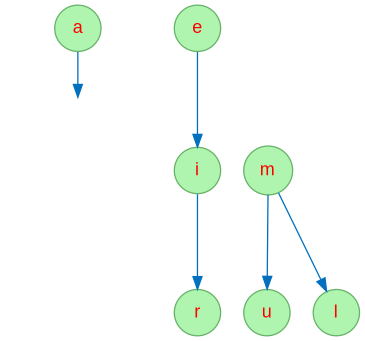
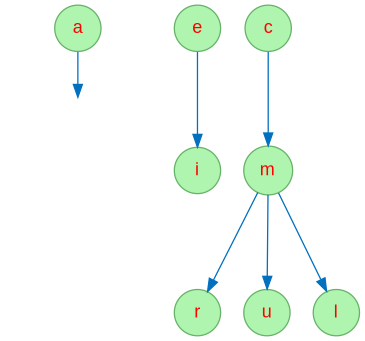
none -> (268, 28)
(197, 235) -> (236, 236)
